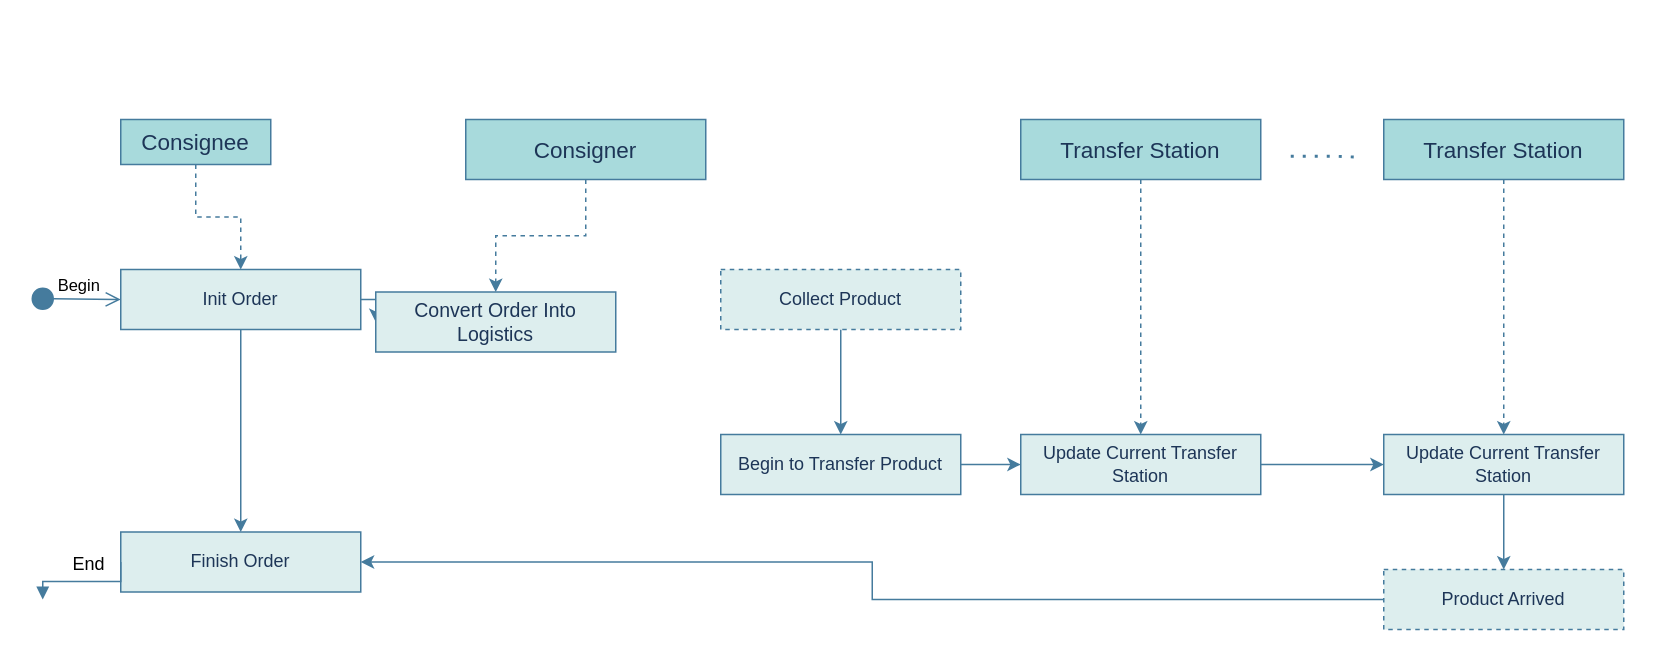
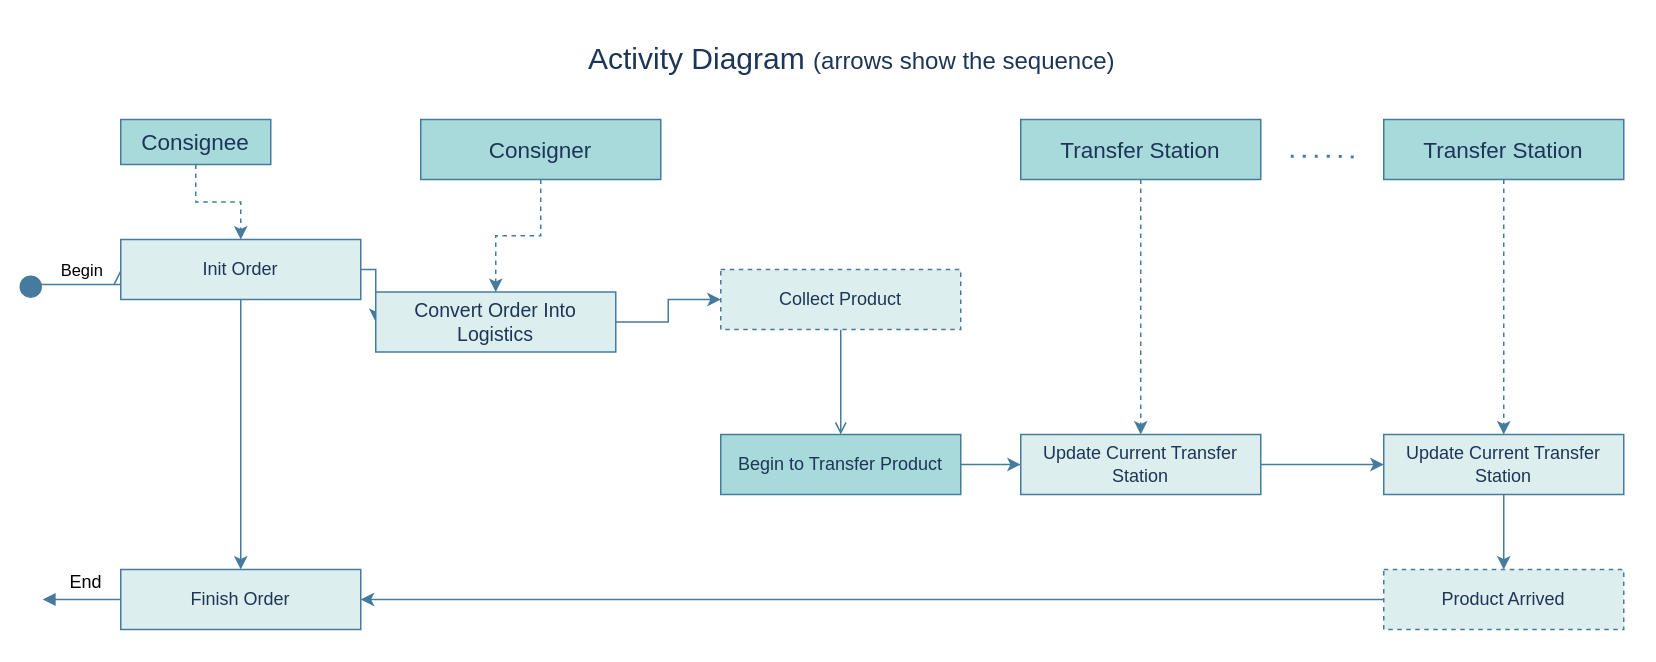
none -> (851, 58)
(586, 149) -> (541, 149)
(241, 299) -> (241, 269)
none -> (668, 316)
(841, 423) -> (841, 425)
(841, 464) -> (841, 464)
(241, 562) -> (241, 599)
